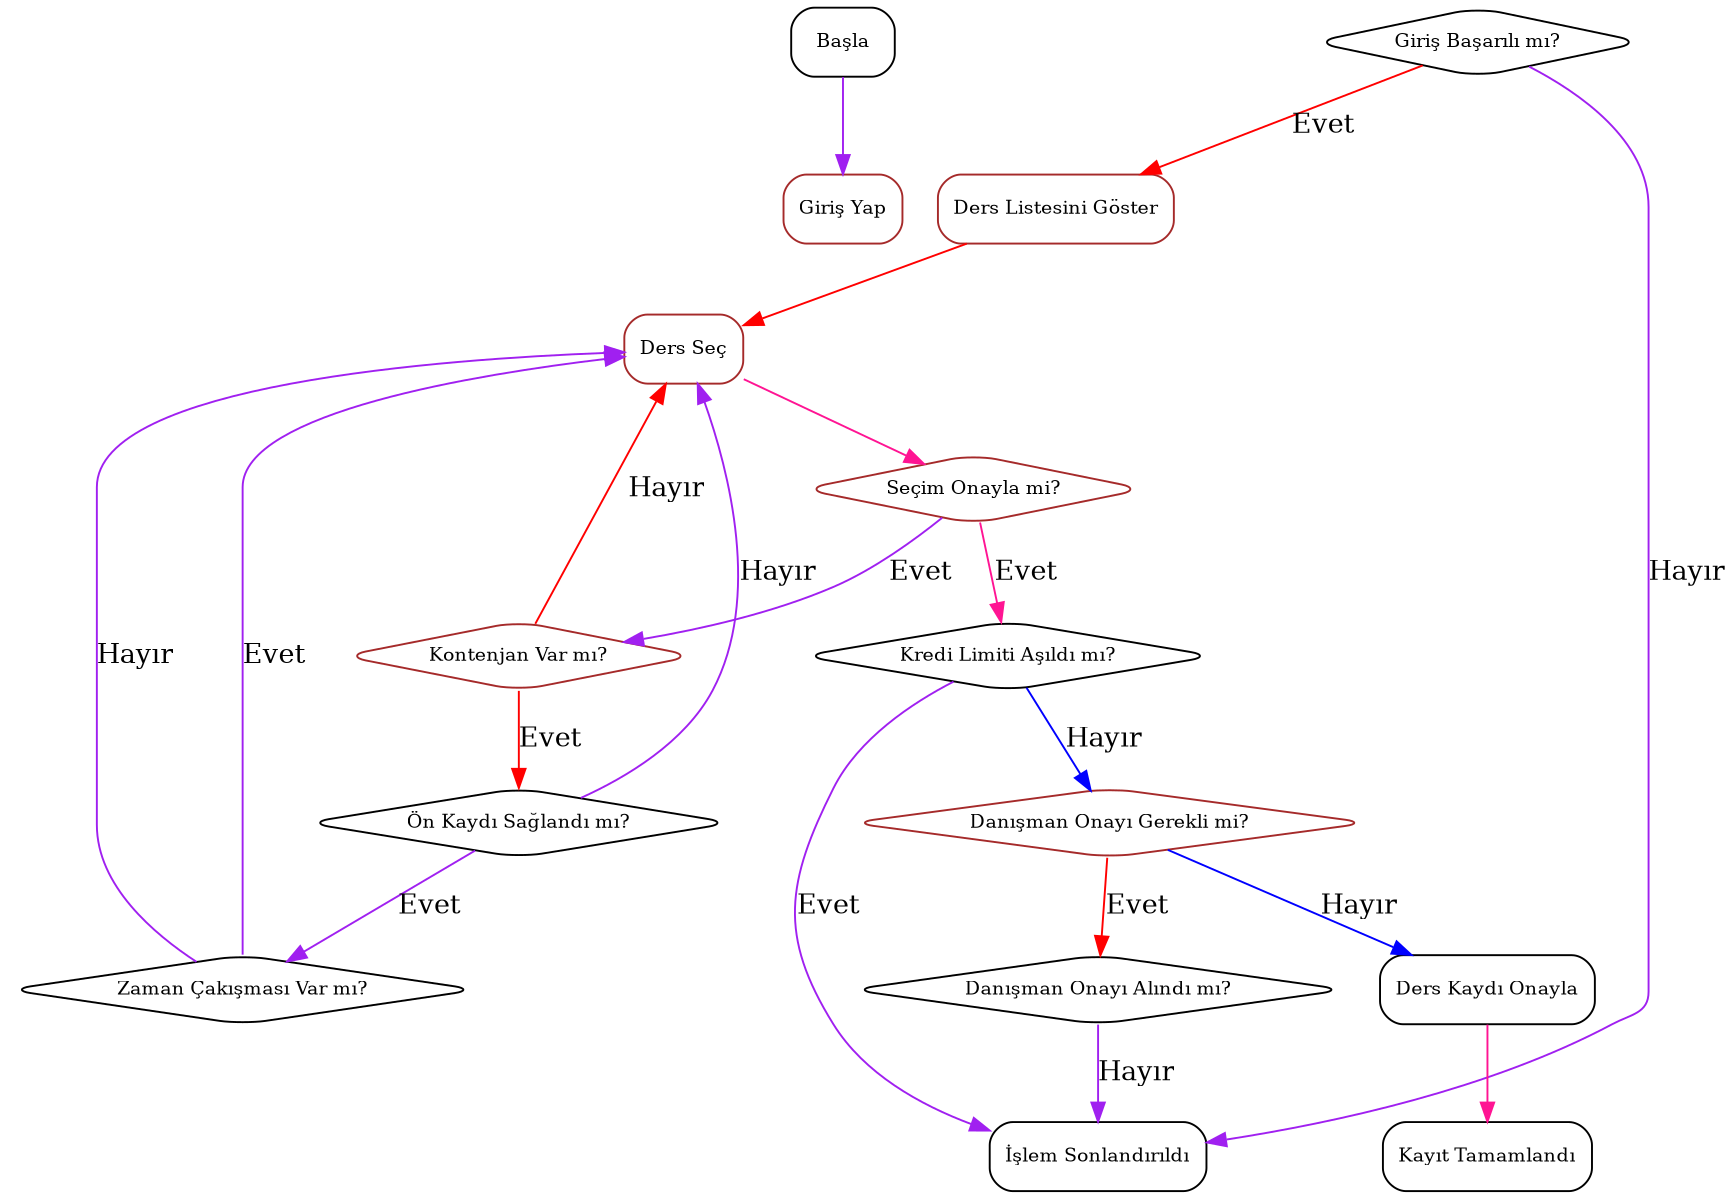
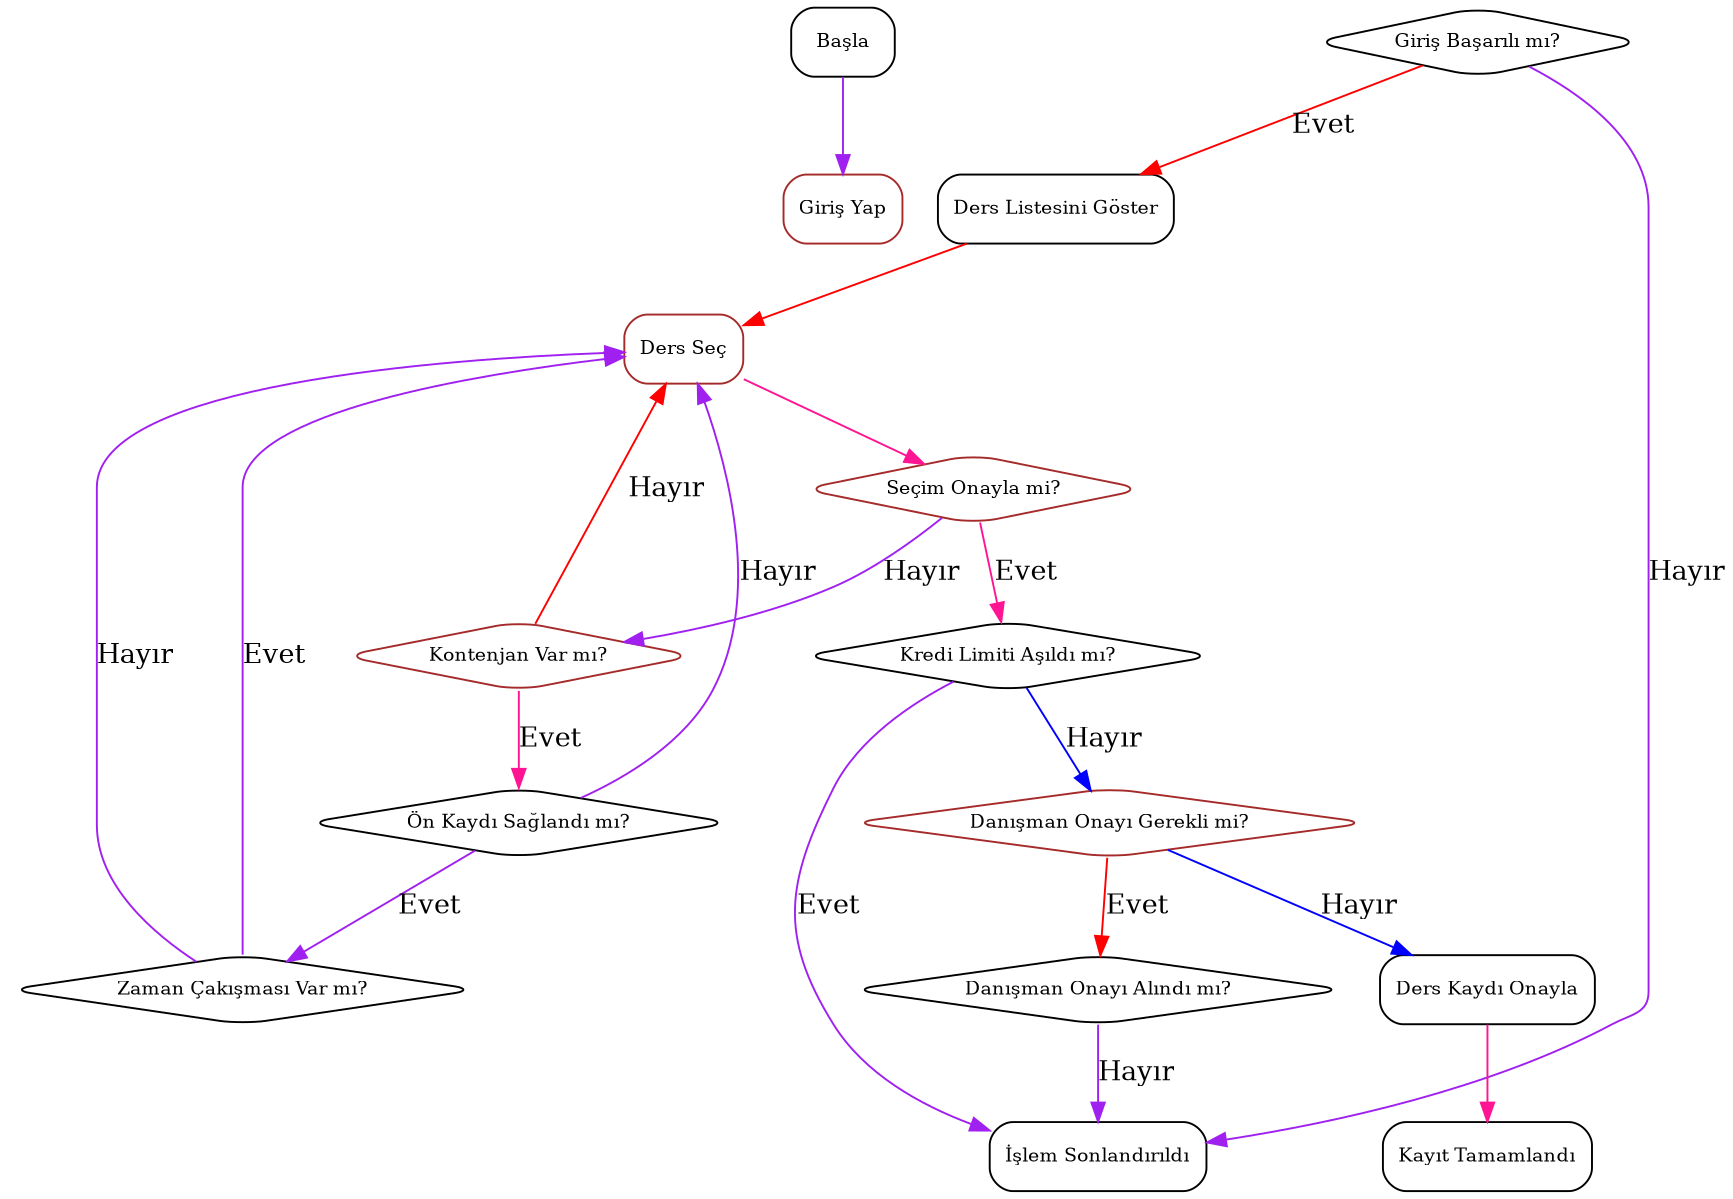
(1056, 209) -> (1056, 209)
(922, 573) -> (922, 573)
(519, 730) -> (519, 730)
